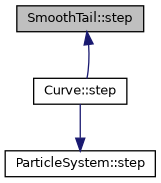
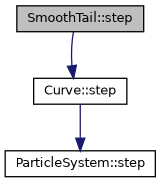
(89, 62) -> (72, 49)
